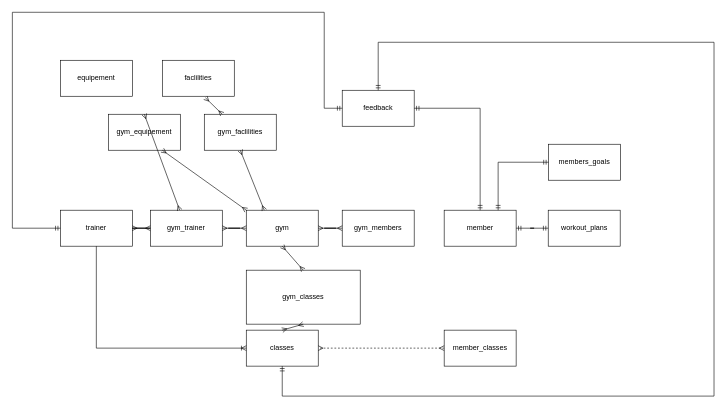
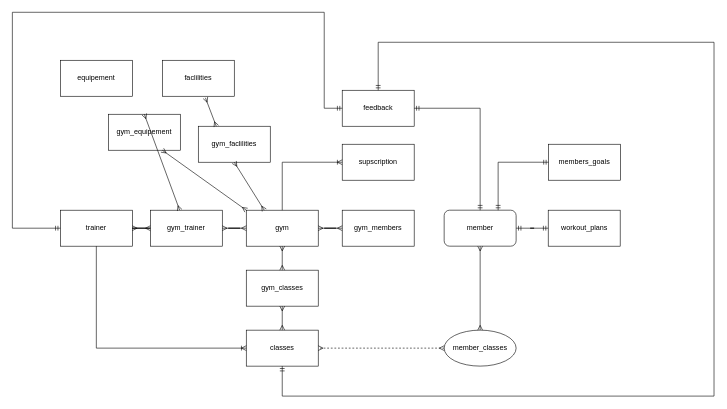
(240, 132) -> (234, 144)
none -> (378, 162)
none -> (282, 185)
(480, 228) -> (480, 228)
(303, 297) -> (282, 288)
none -> (480, 327)
(480, 348) -> (480, 348)
